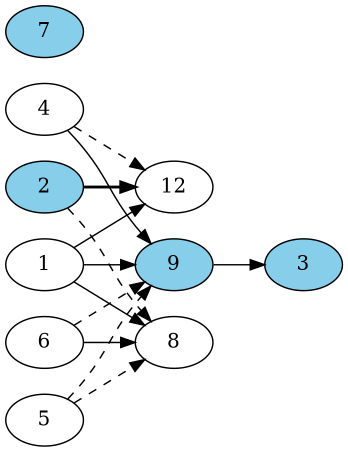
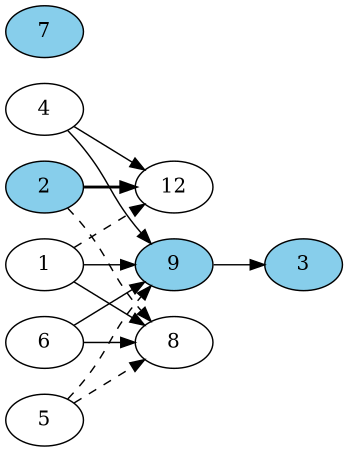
(103, 144) -> (103, 144)
(103, 230) -> (103, 230)
(100, 309) -> (100, 309)
